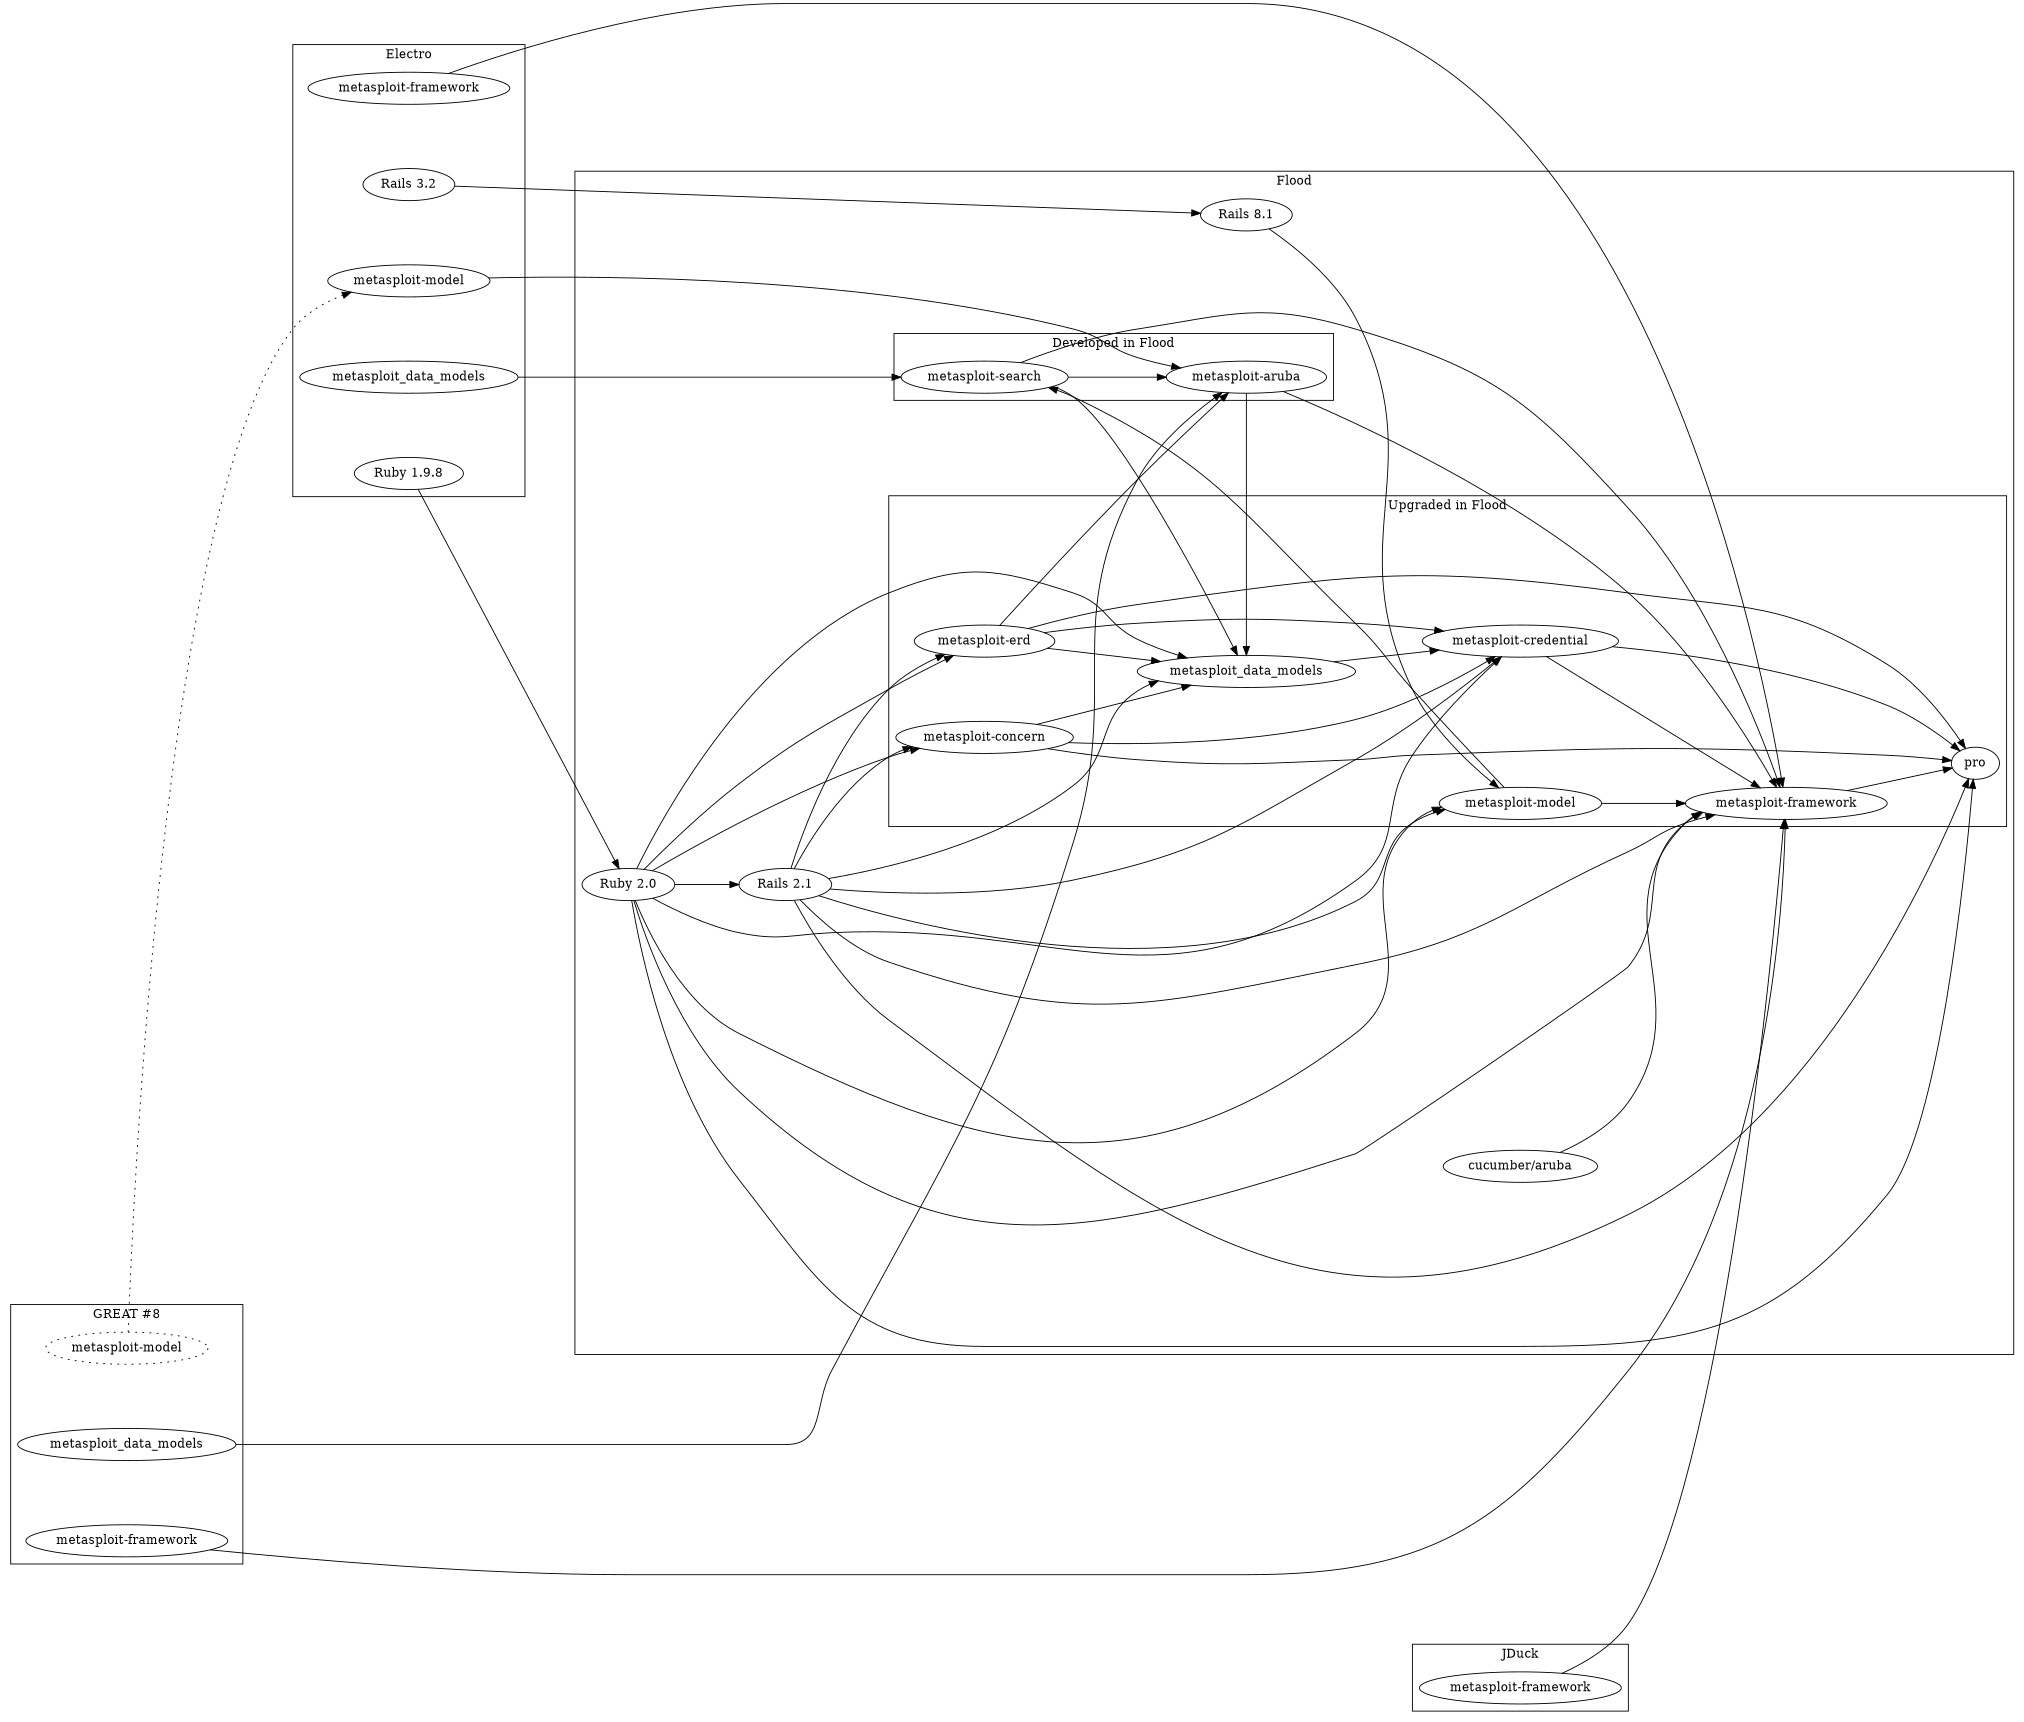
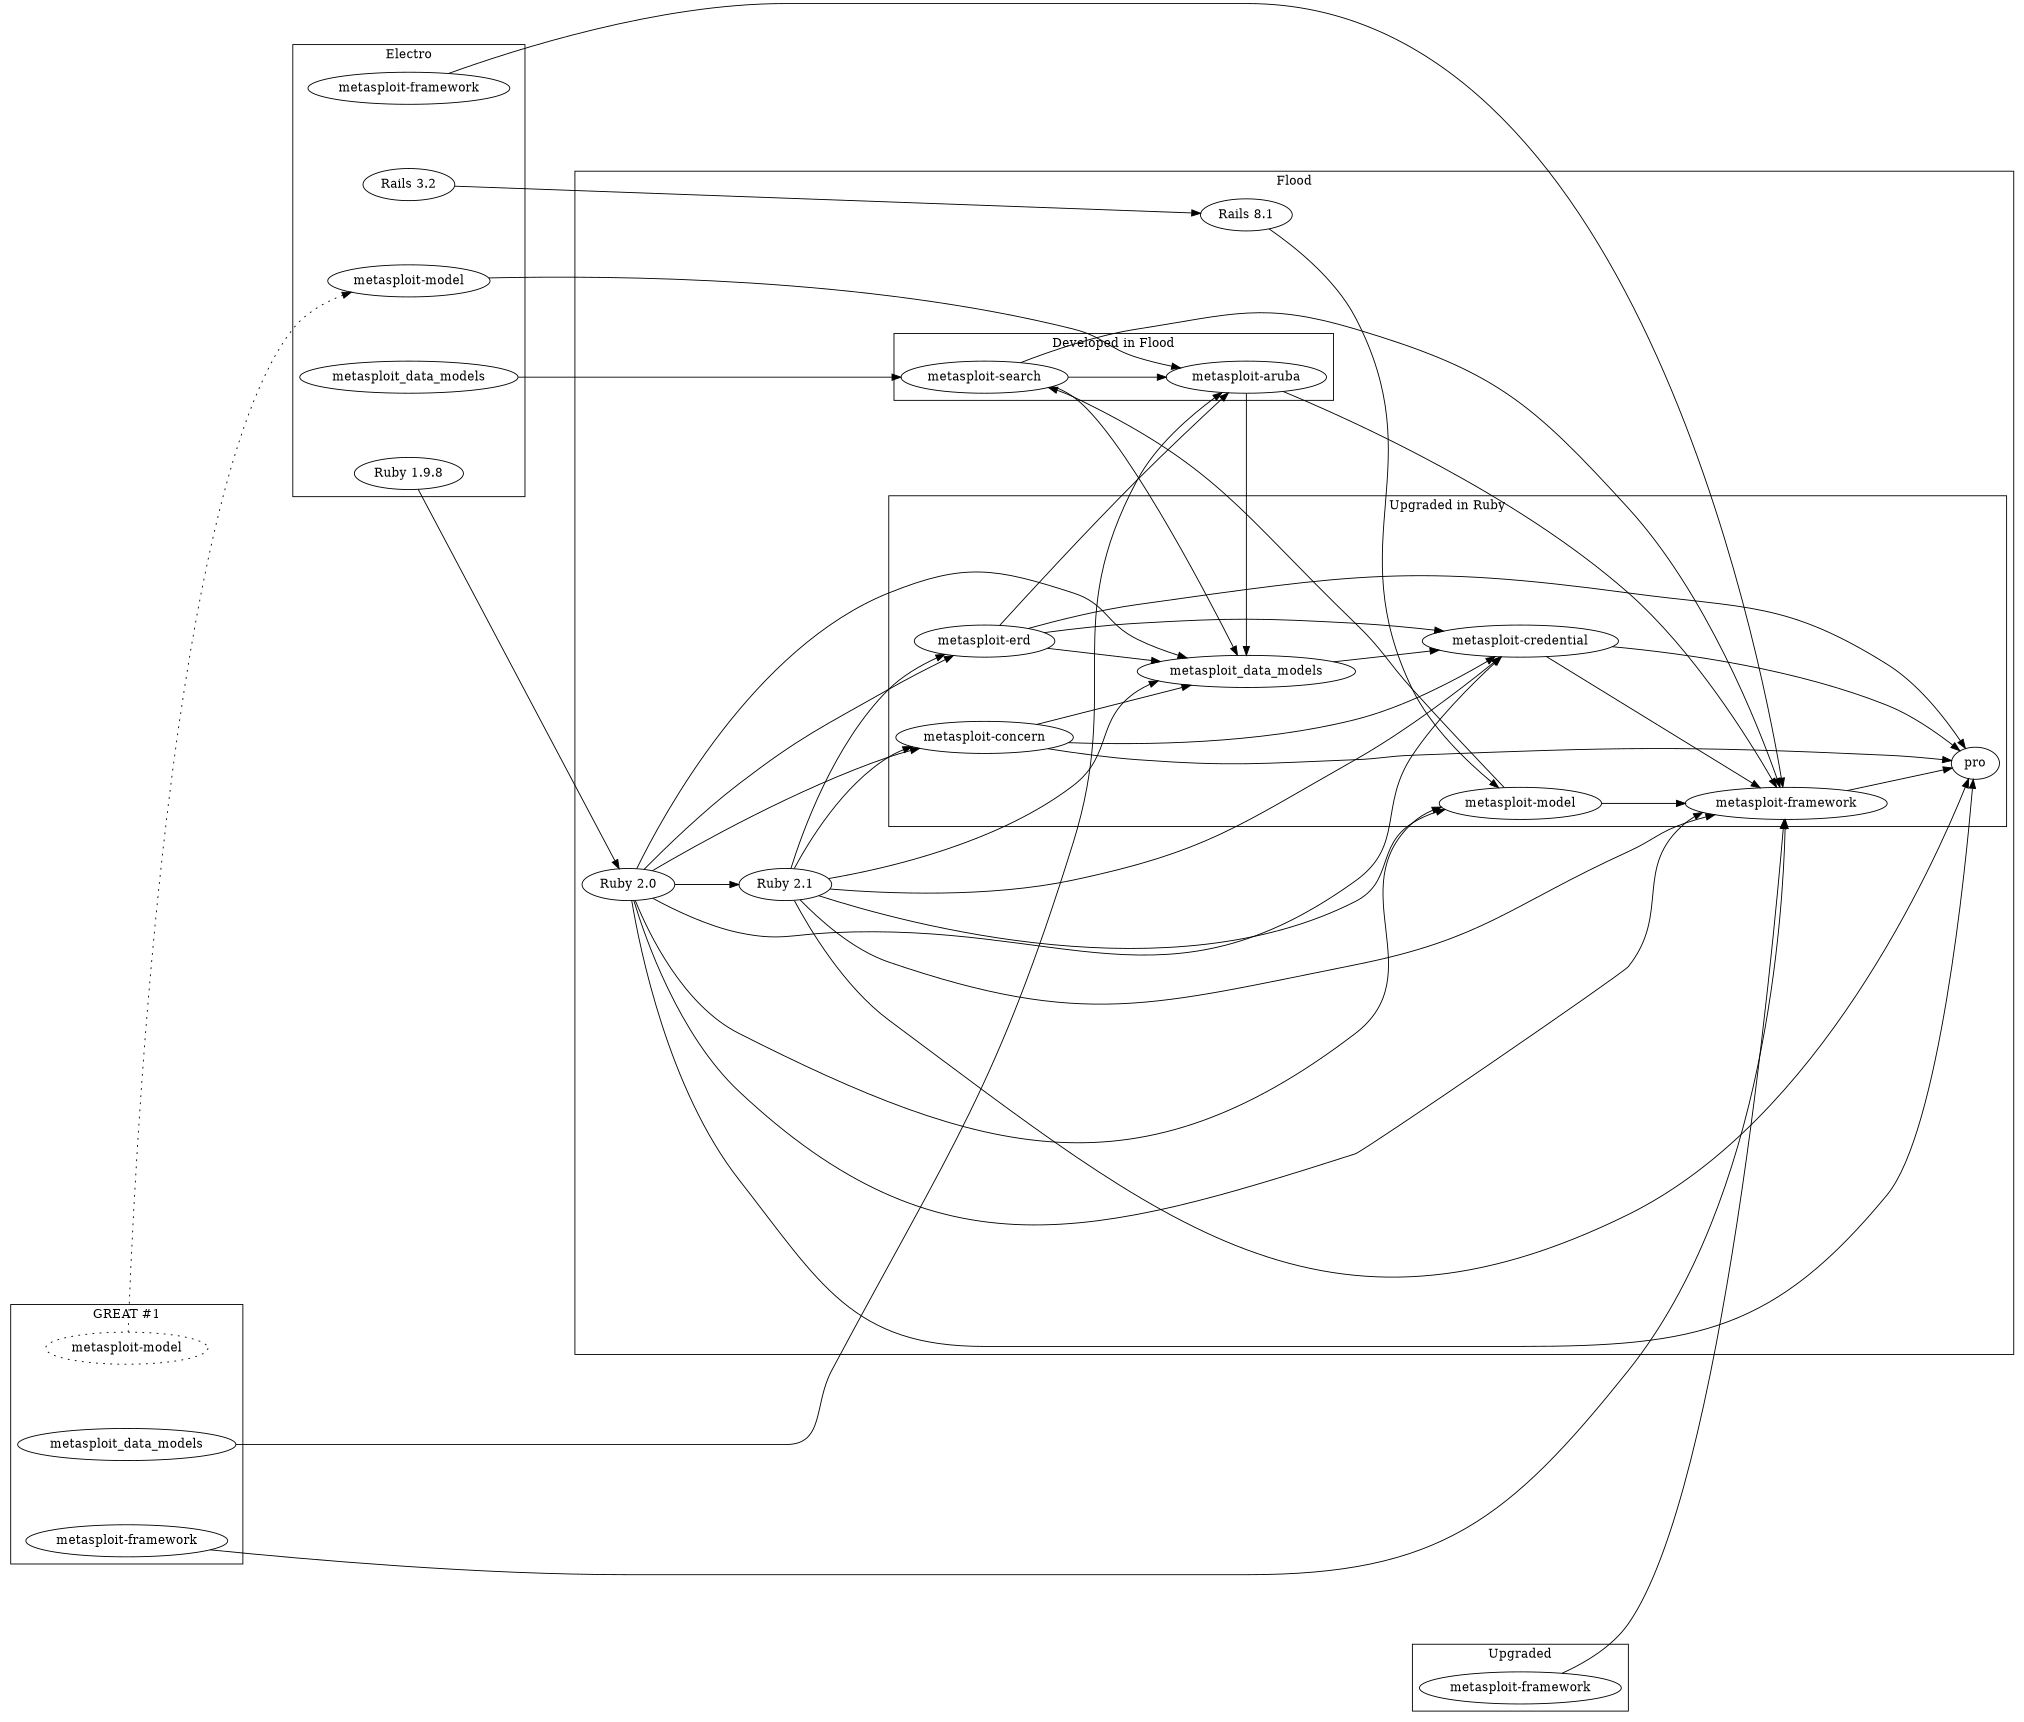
(1448, 506) -> (1448, 506)
(785, 885) -> (785, 885)
(1520, 1166) -> none
(127, 1315) -> (127, 1315)
(1520, 1654) -> (1520, 1654)
